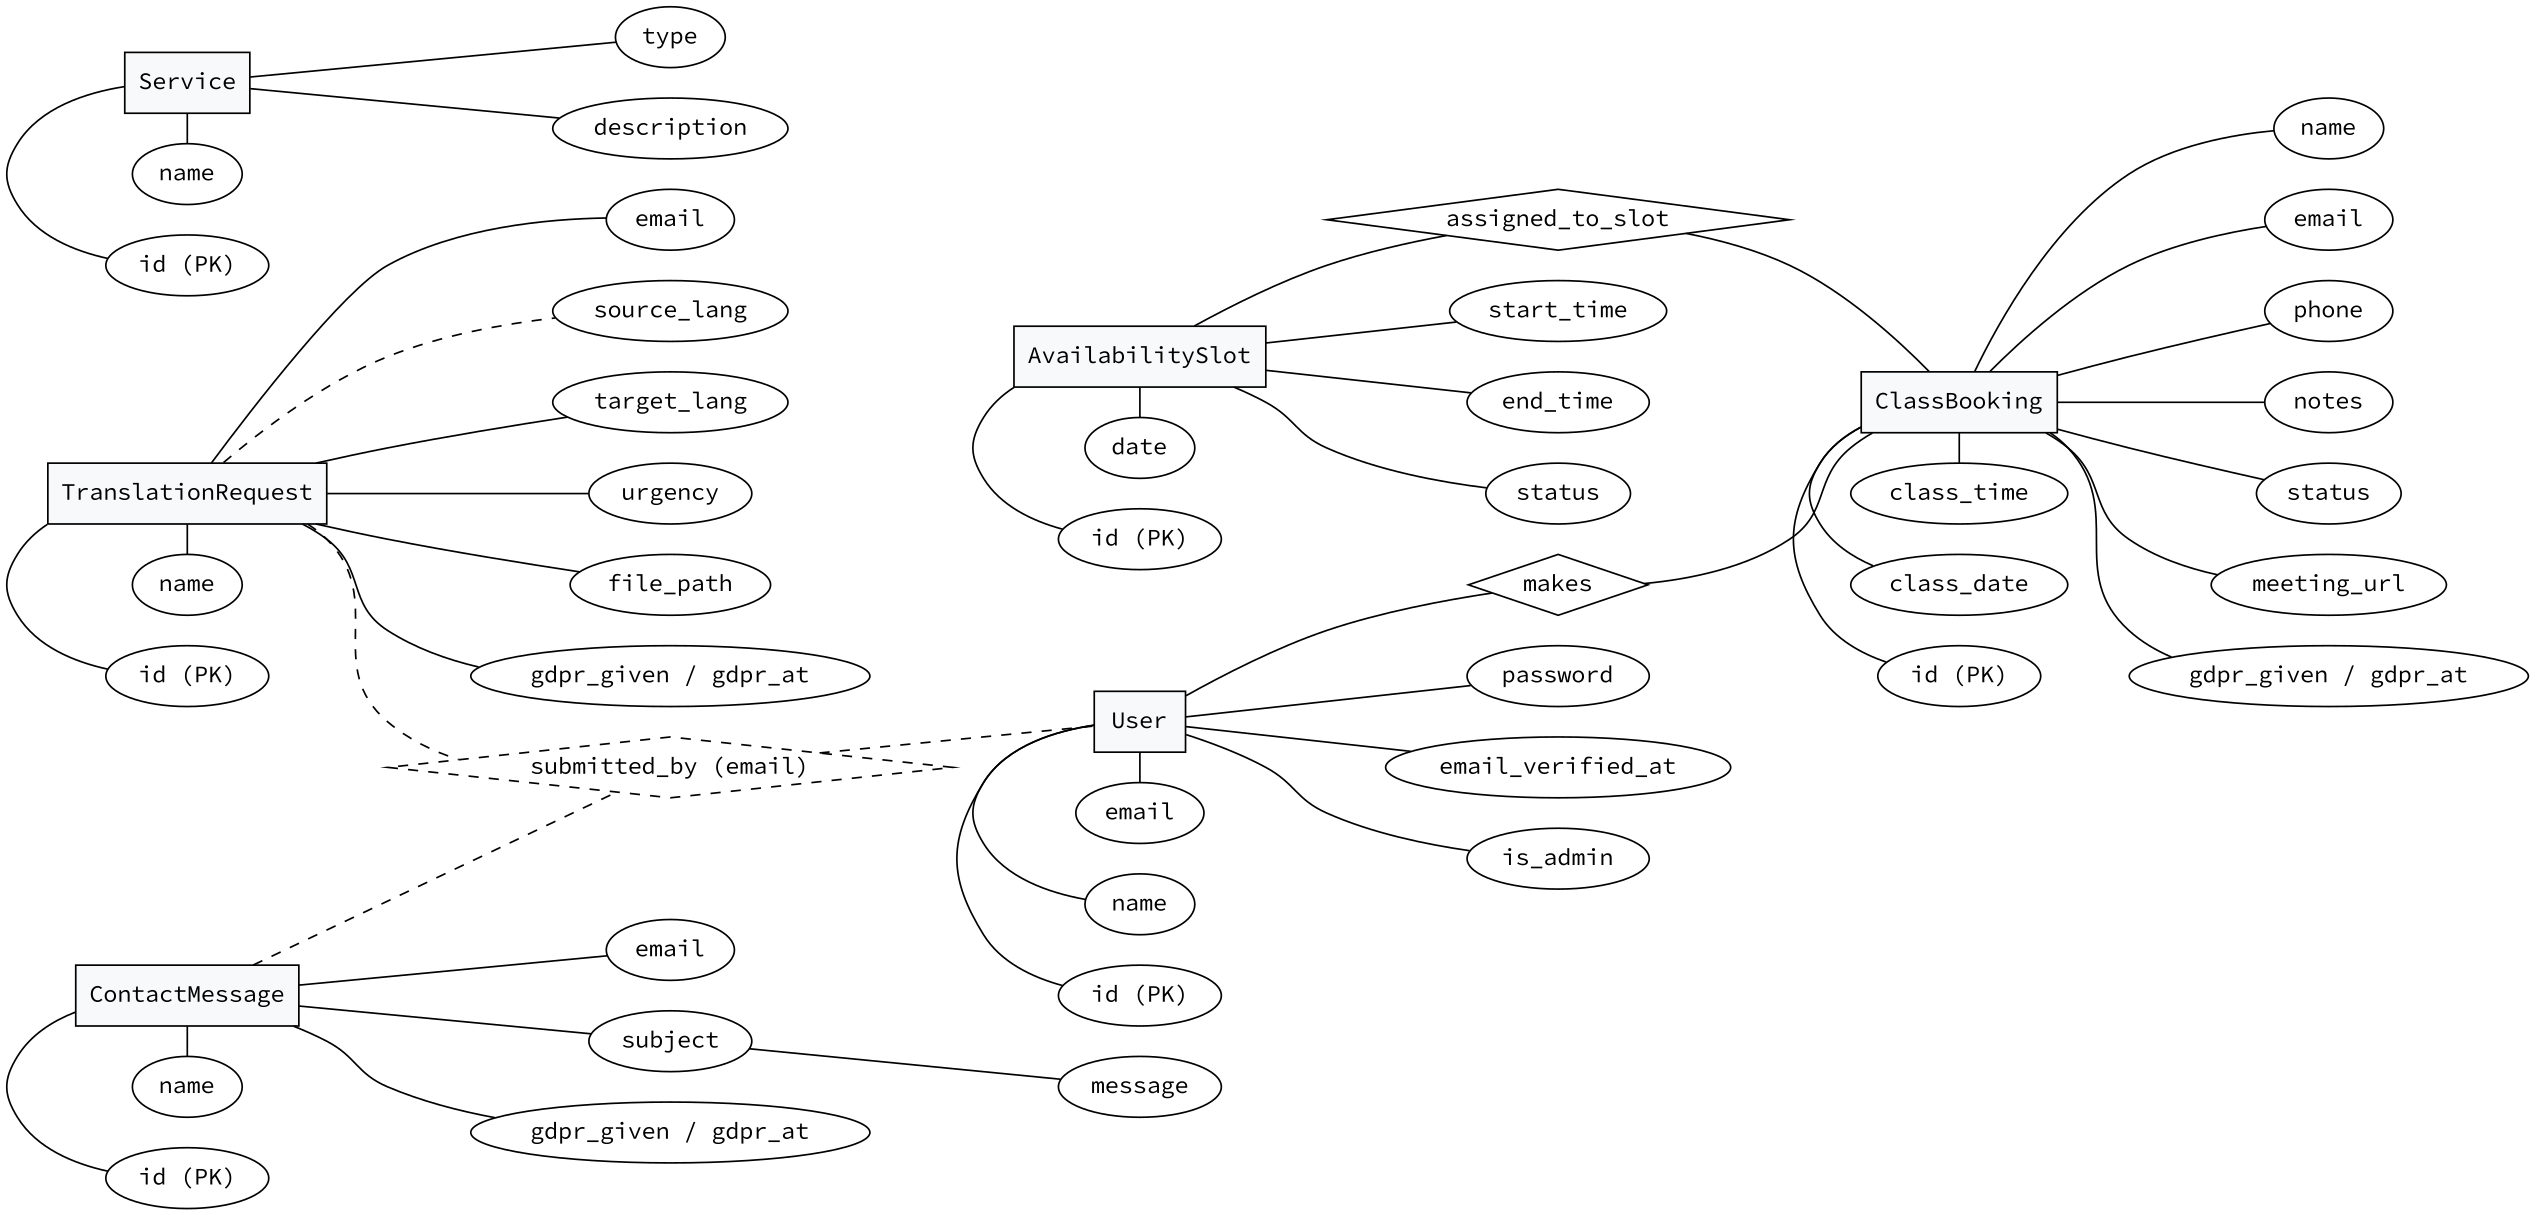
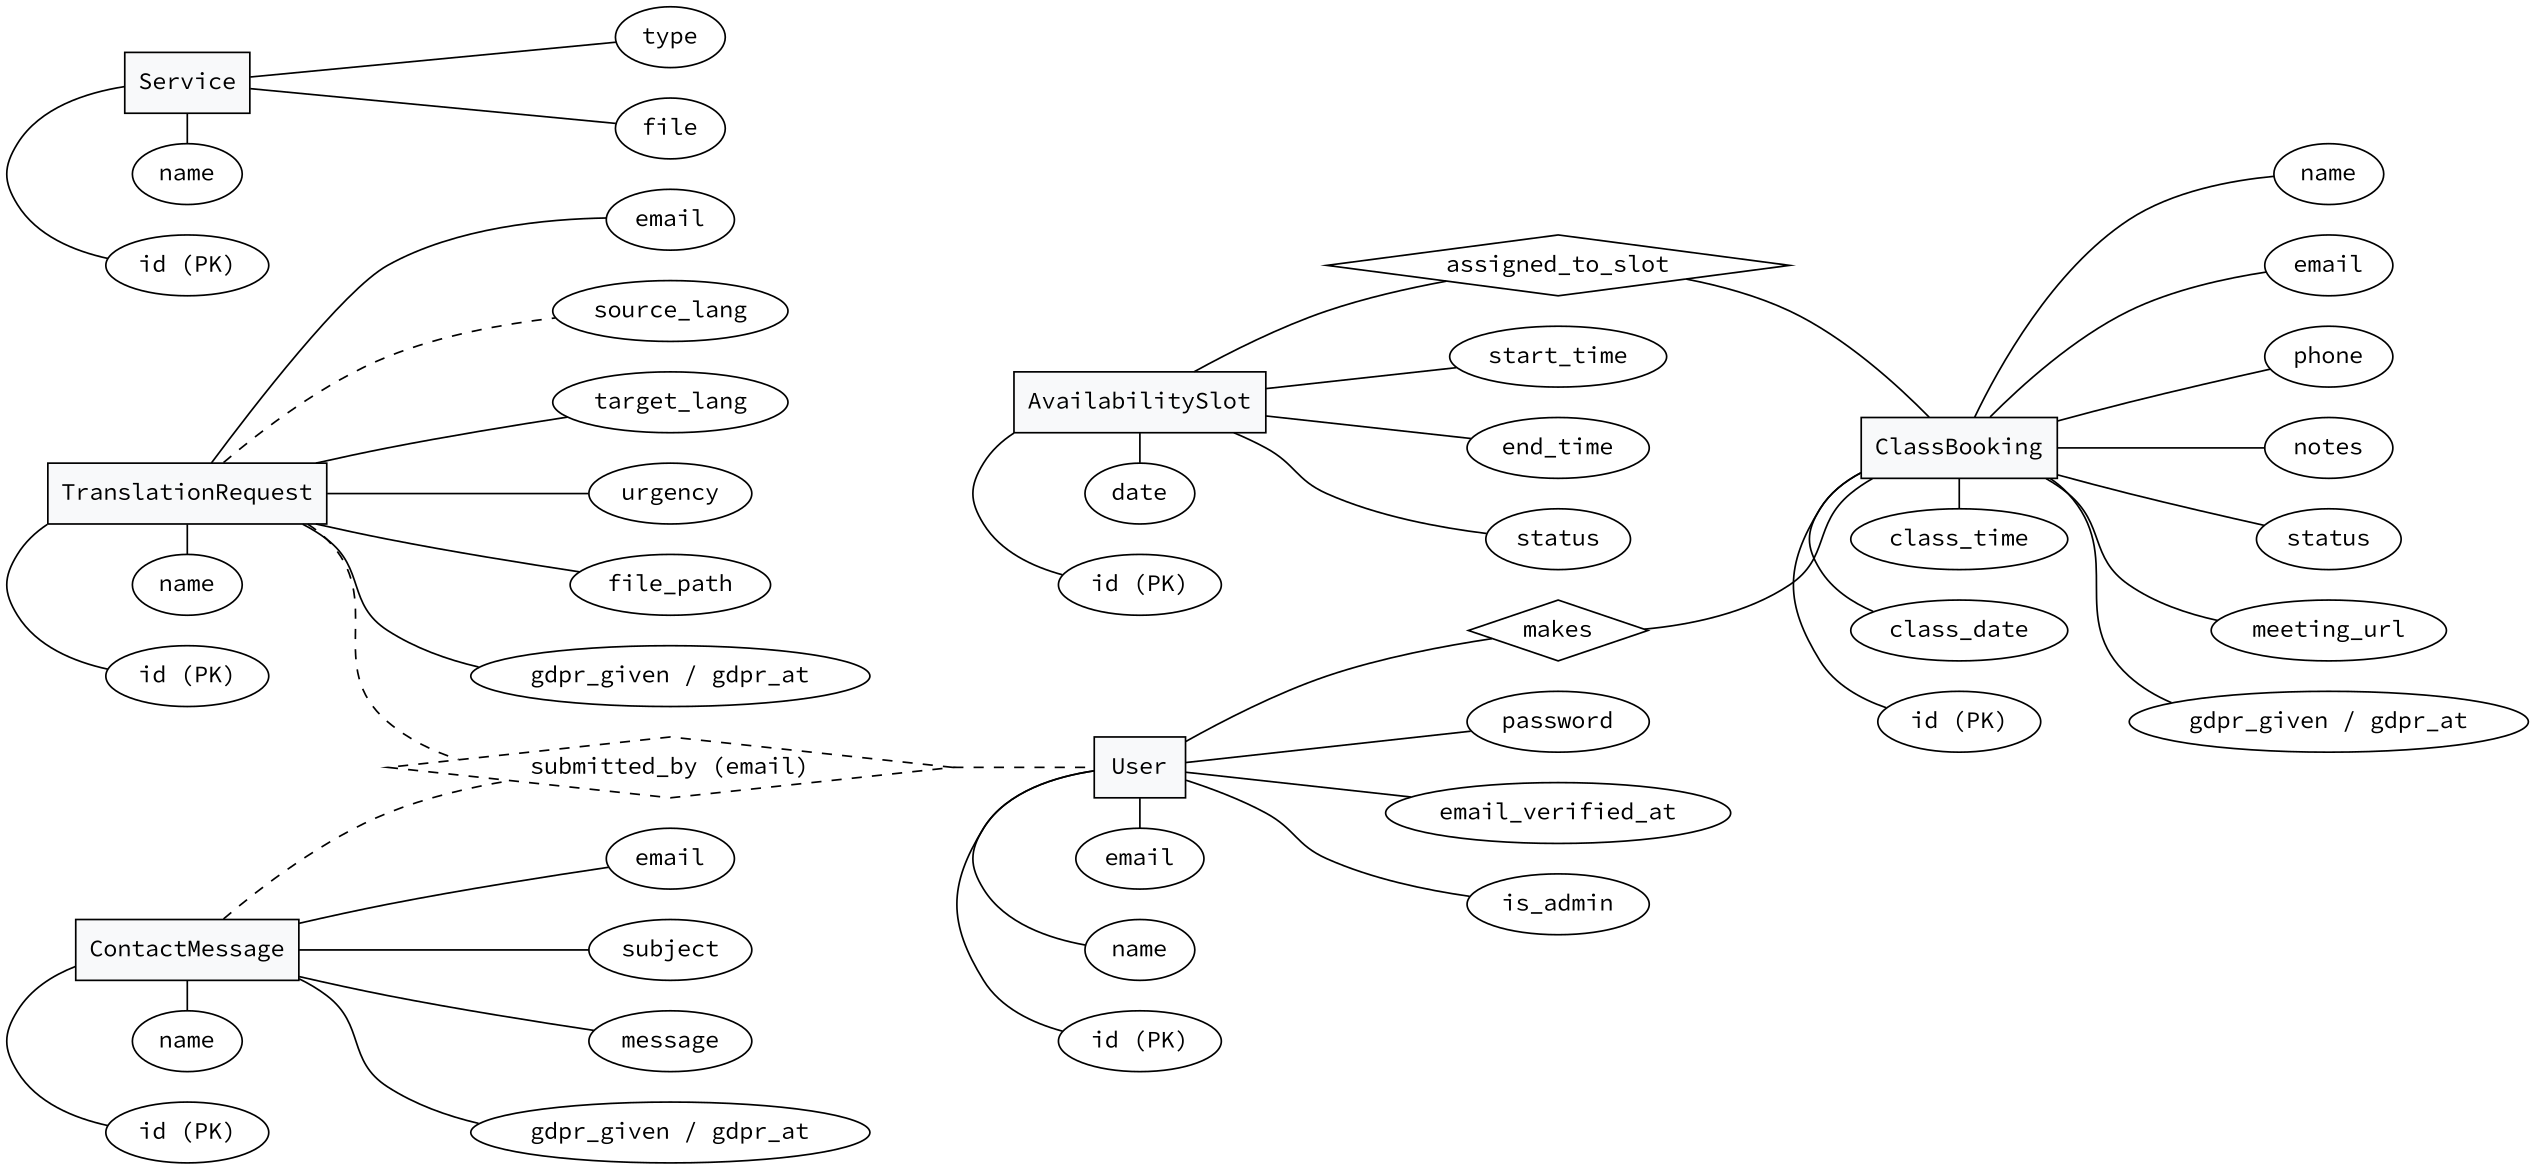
(670, 128) -> (670, 128)
(905, 1064) -> (446, 1006)
